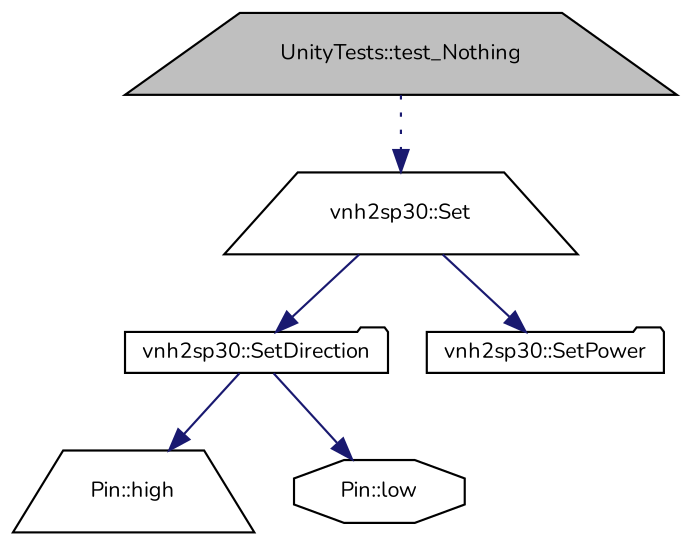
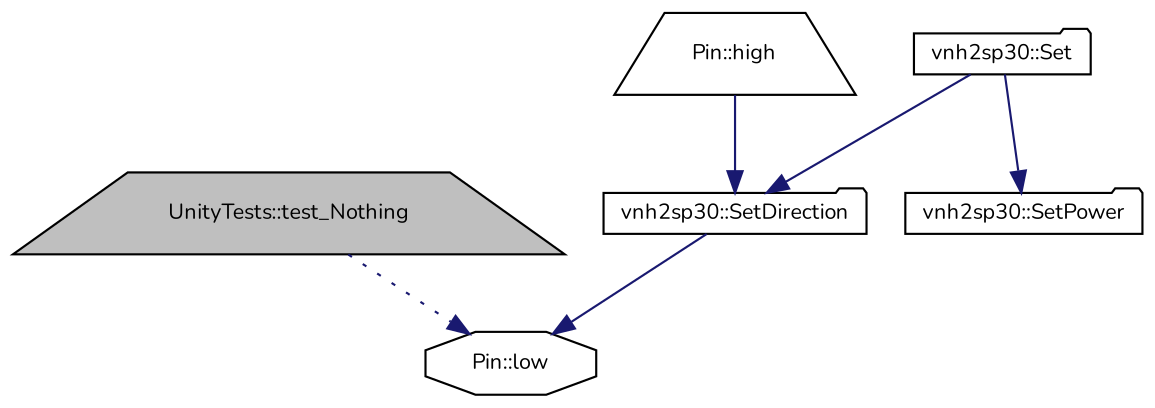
(401, 123) -> (400, 288)
(401, 213) -> (1002, 54)
(212, 404) -> (735, 133)
